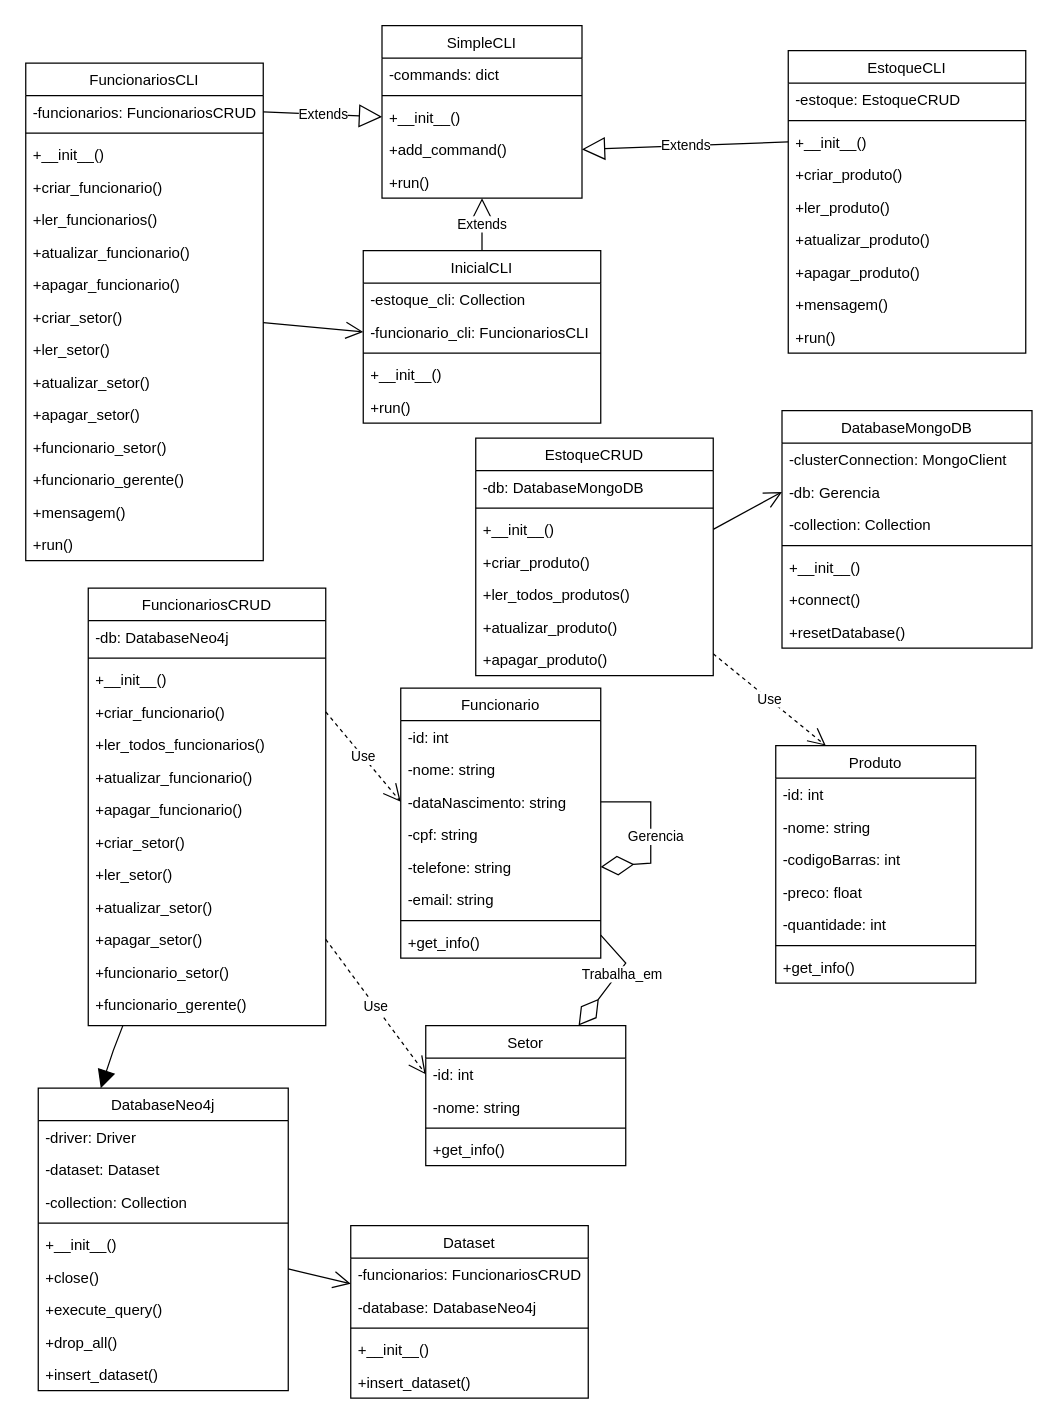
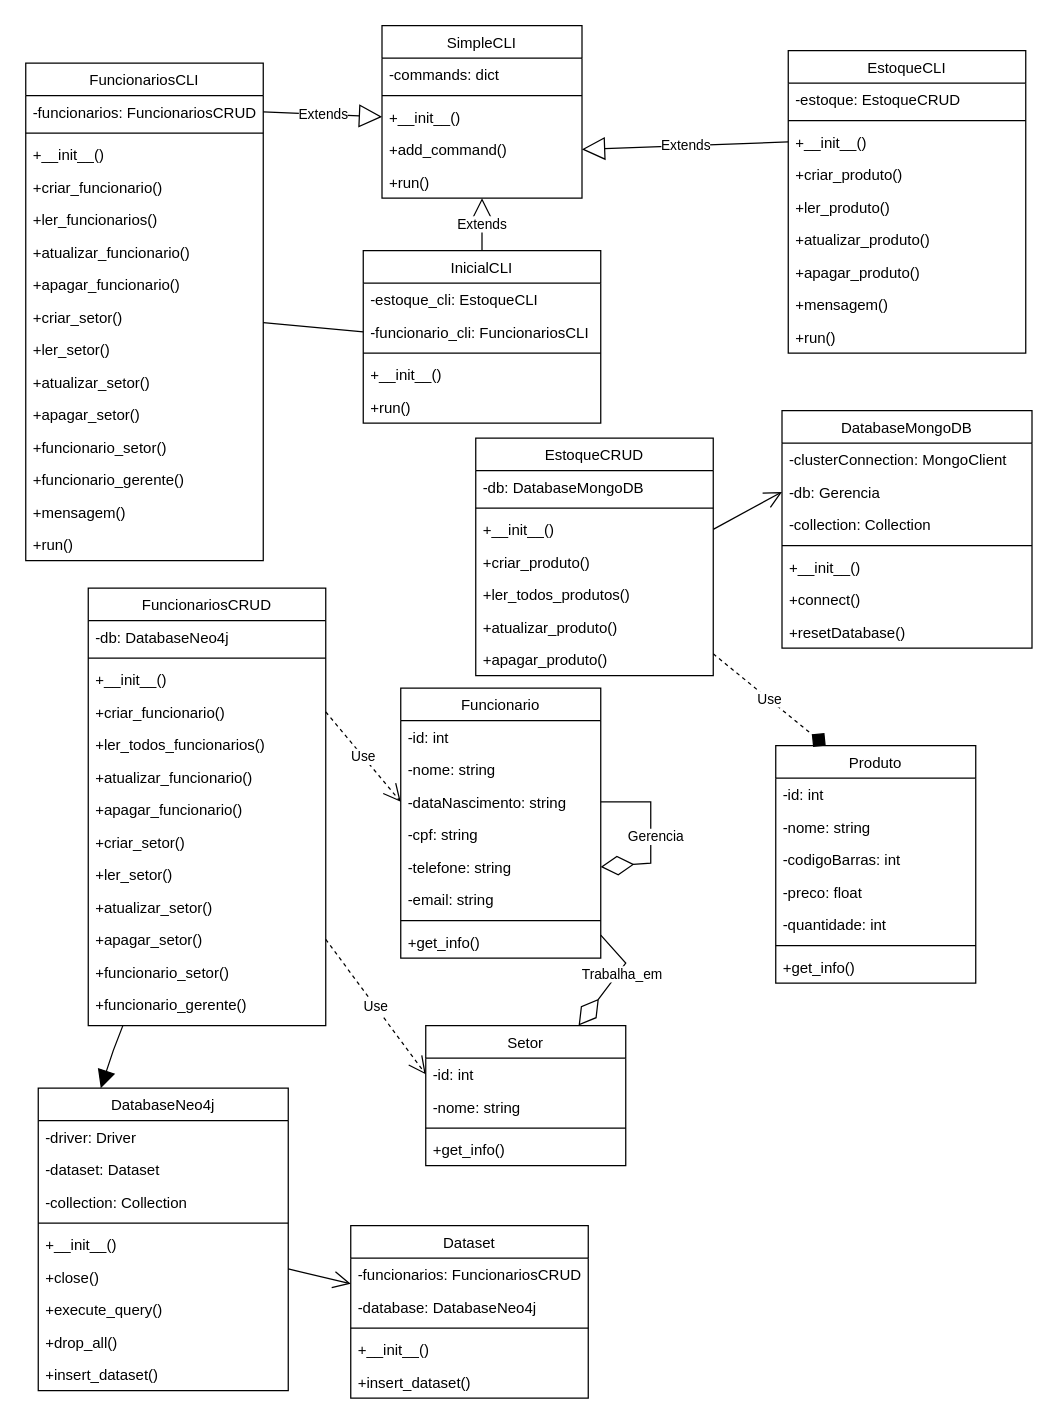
(457, 300) -> (463, 300)
(357, 331) -> (357, 331)
(817, 739) -> (812, 734)
